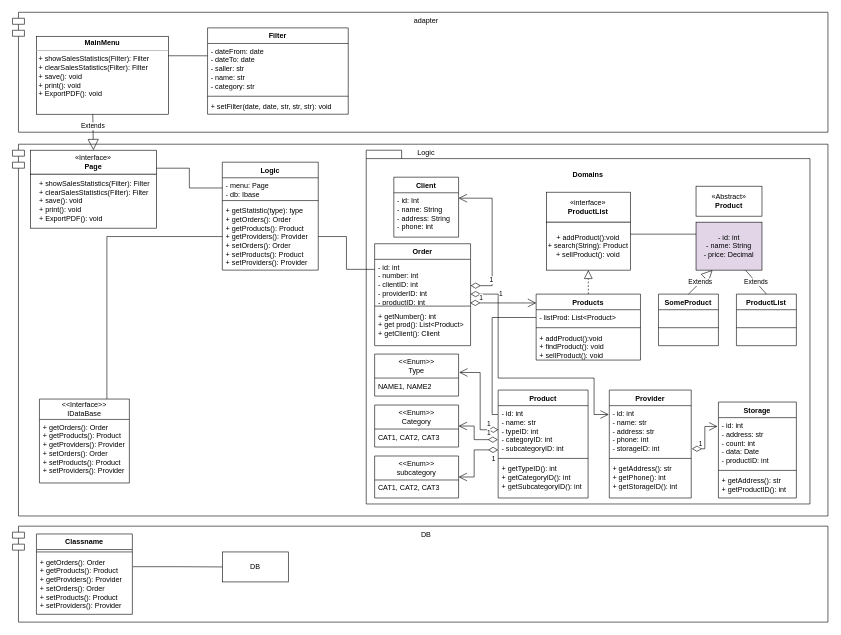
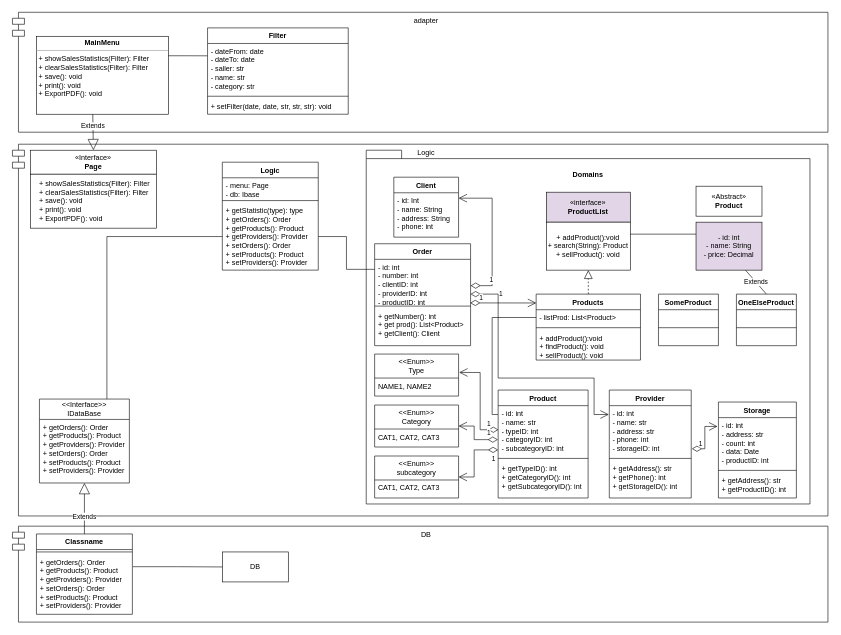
(189, 177) -> none
(589, 207) -> (589, 207)
(702, 282) -> none
(767, 303) -> (767, 303)
none -> (84, 514)
